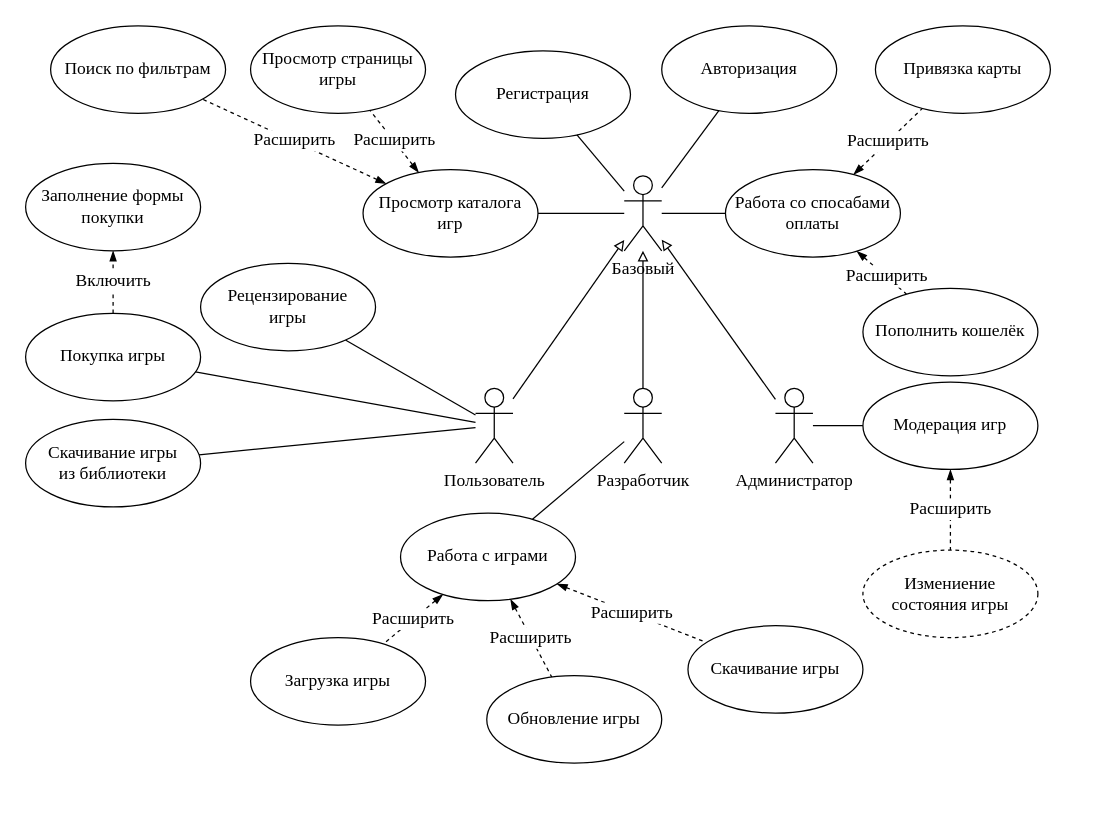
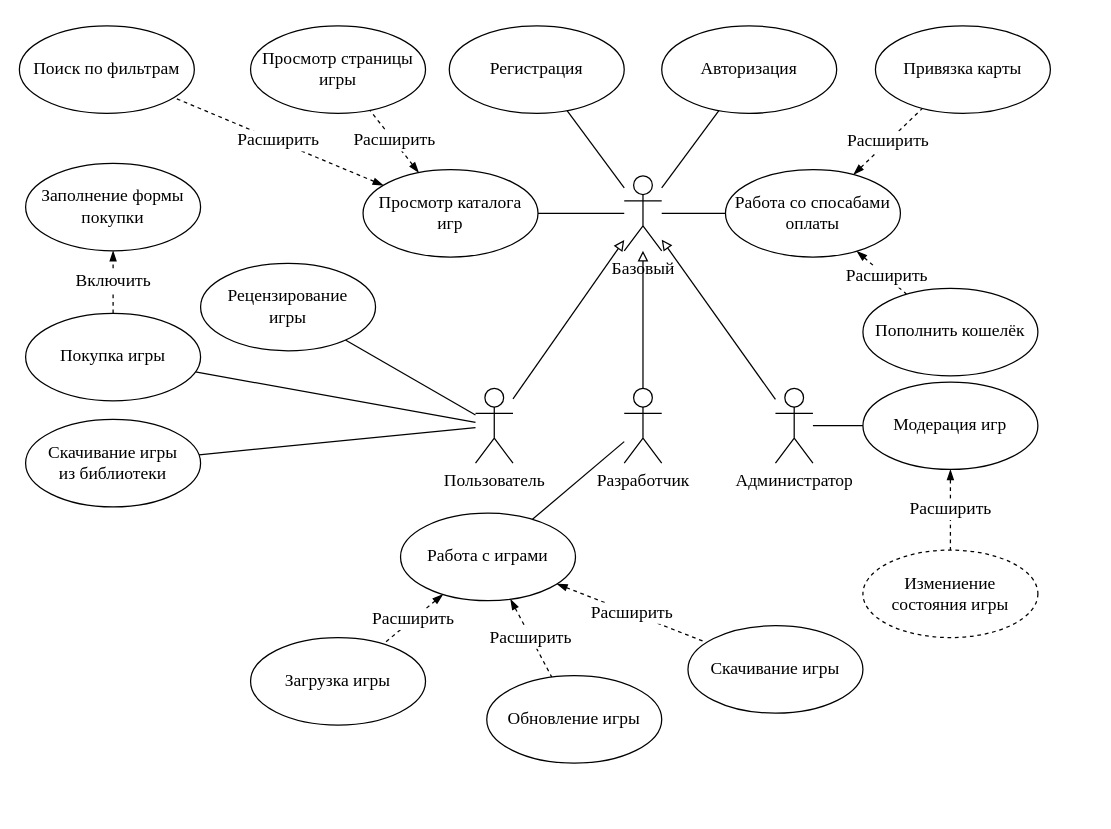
(138, 69) -> (107, 69)
(543, 94) -> (537, 69)
